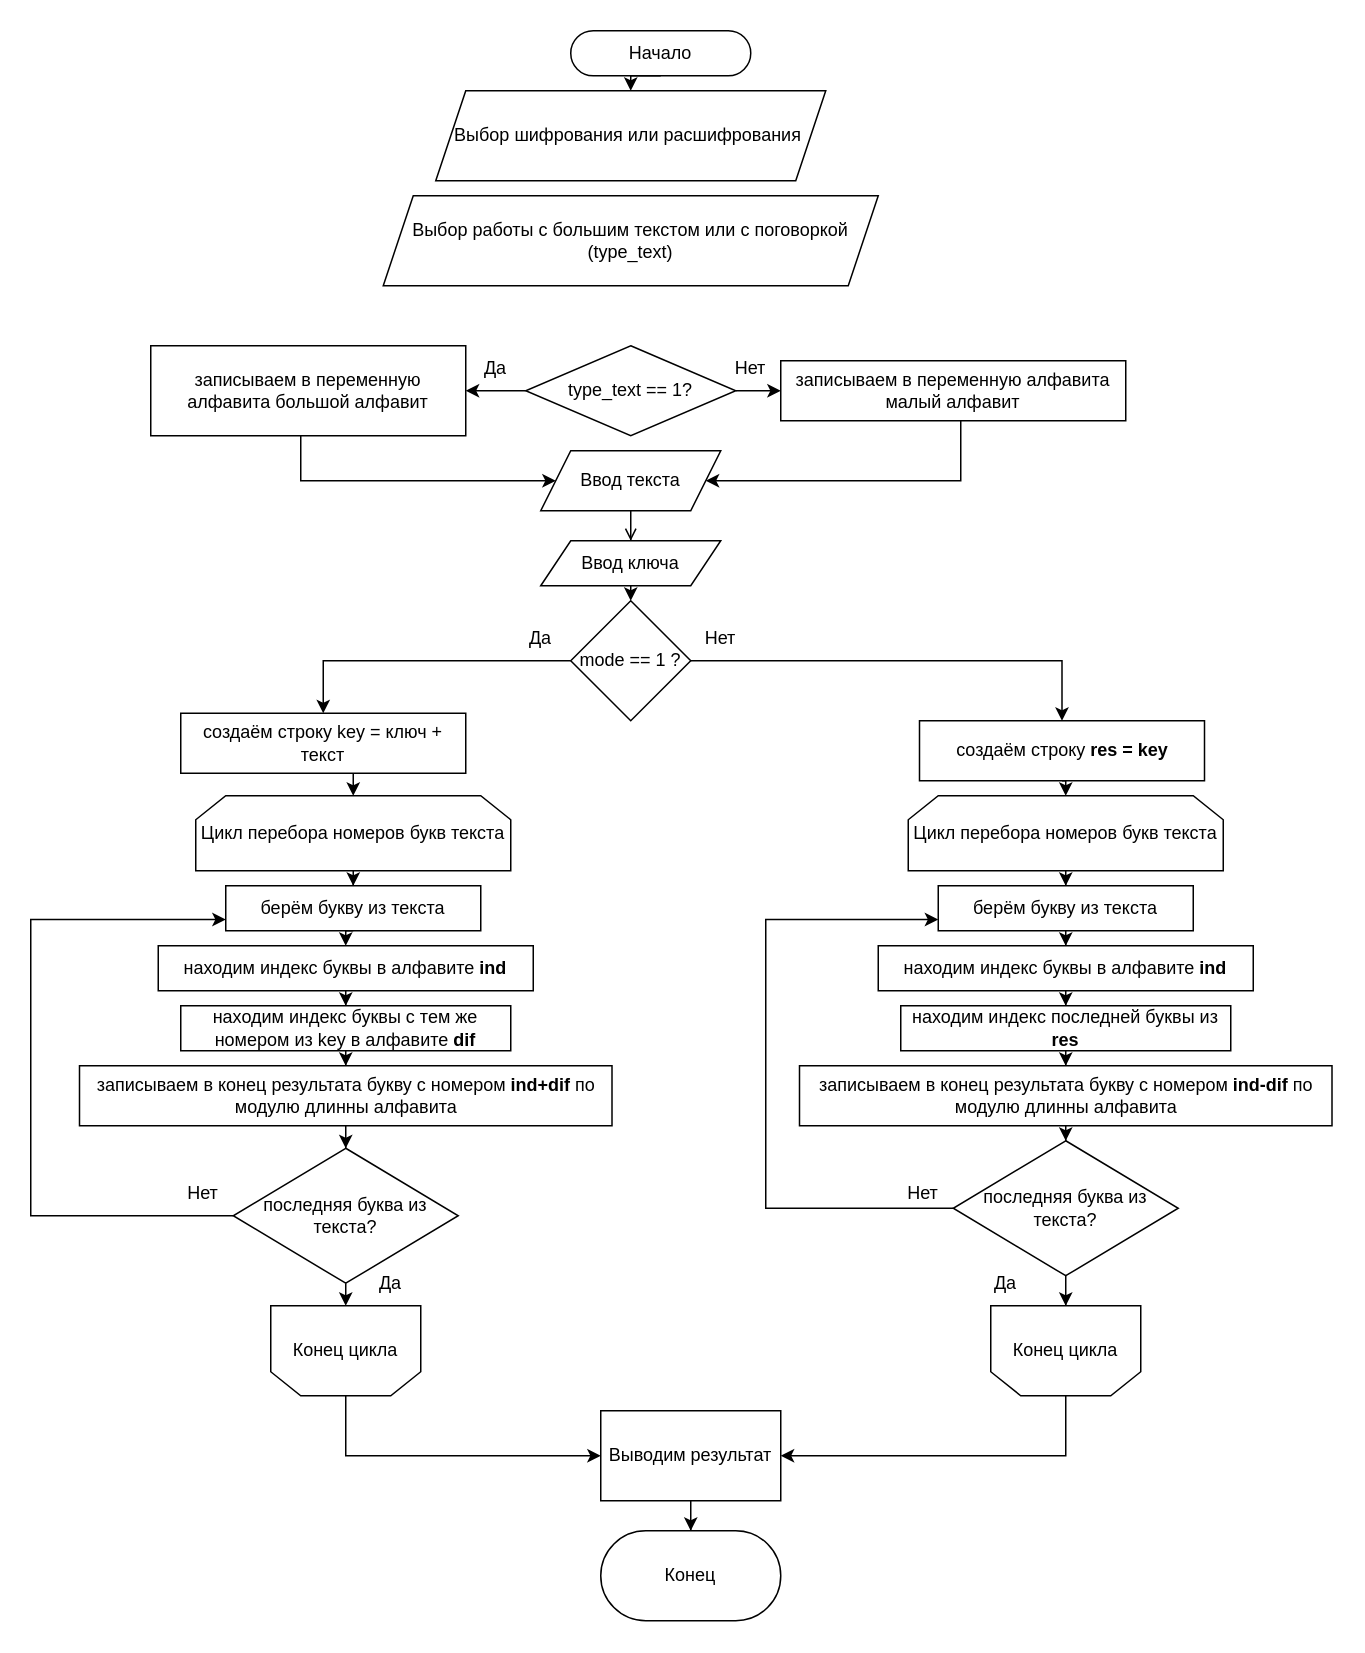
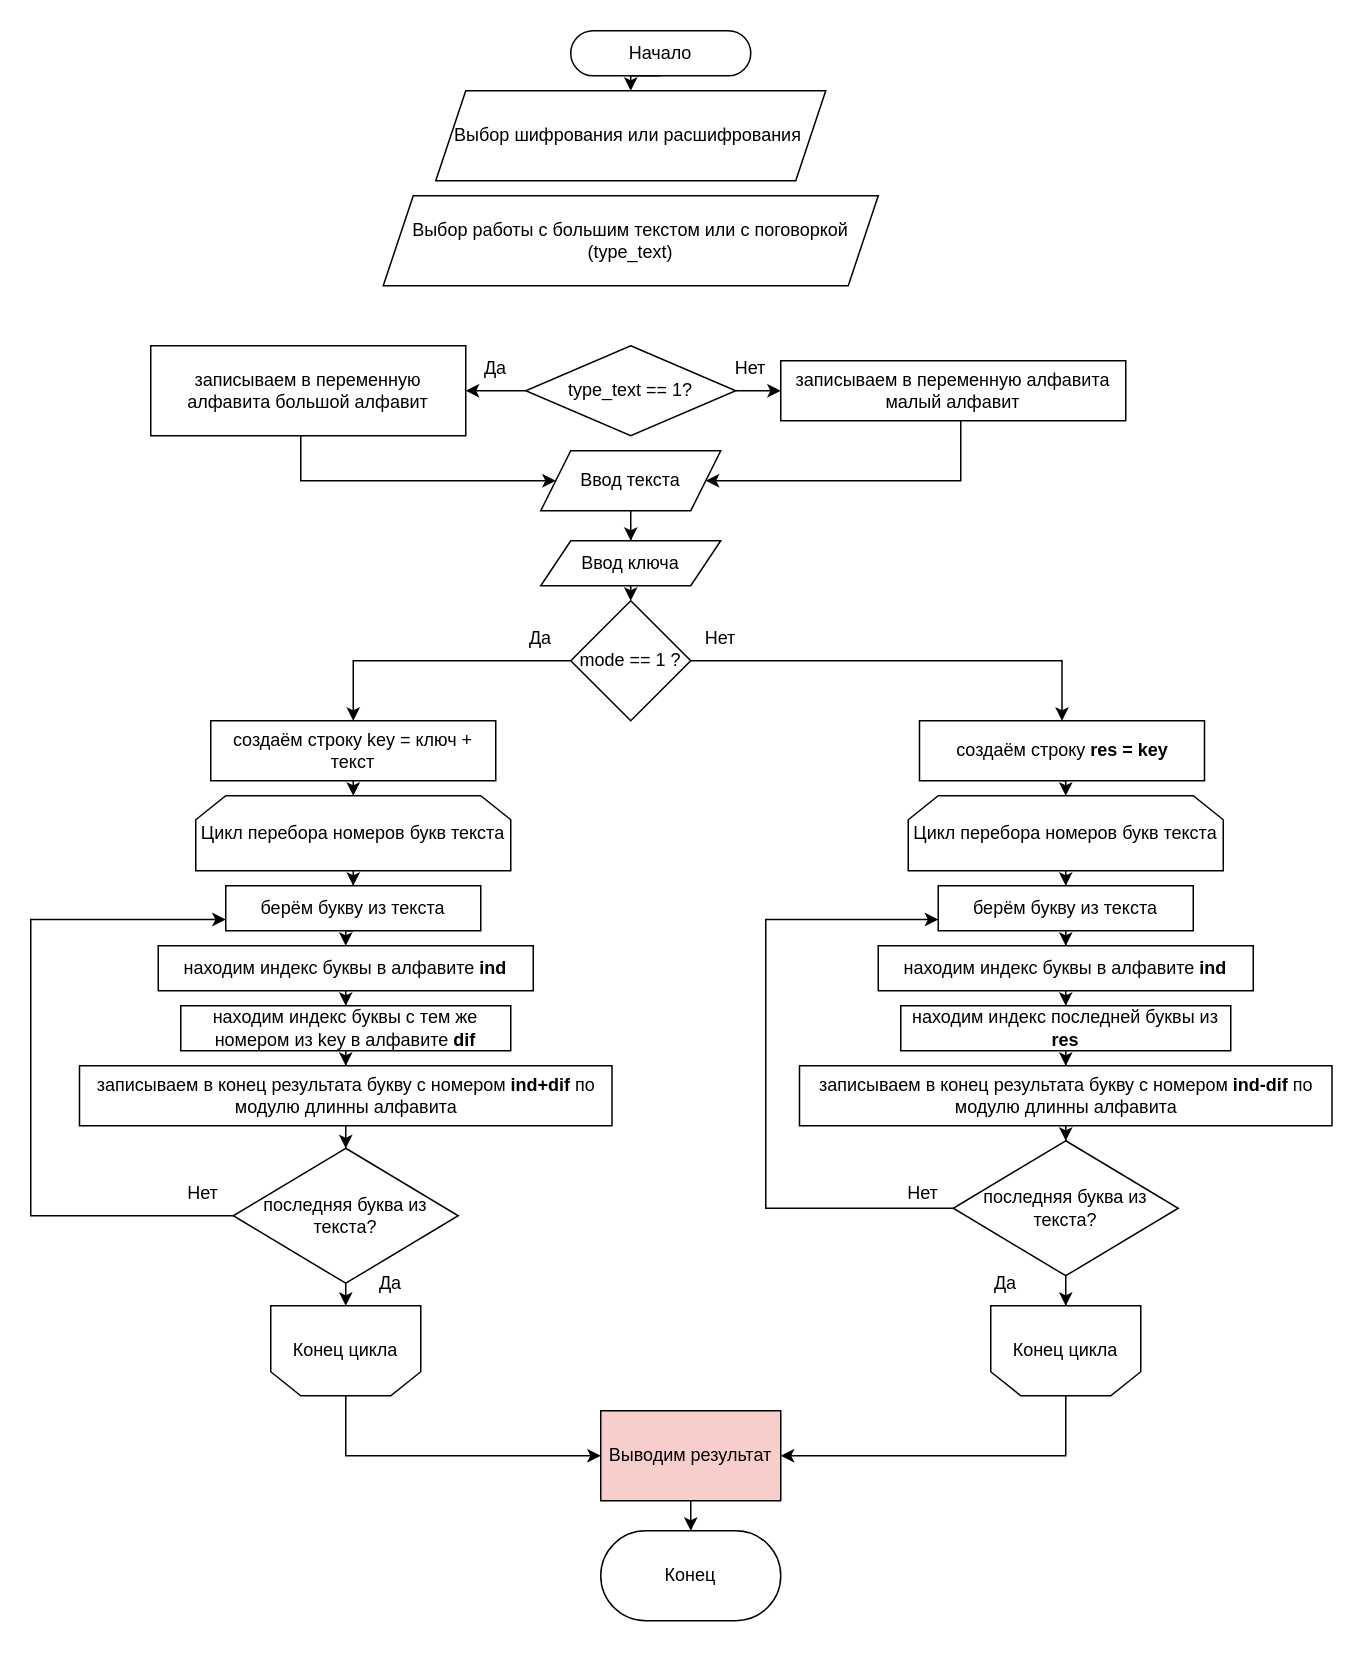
(631, 531) -> (631, 529)
(323, 743) -> (353, 751)
(691, 1456) -> (691, 1456)
